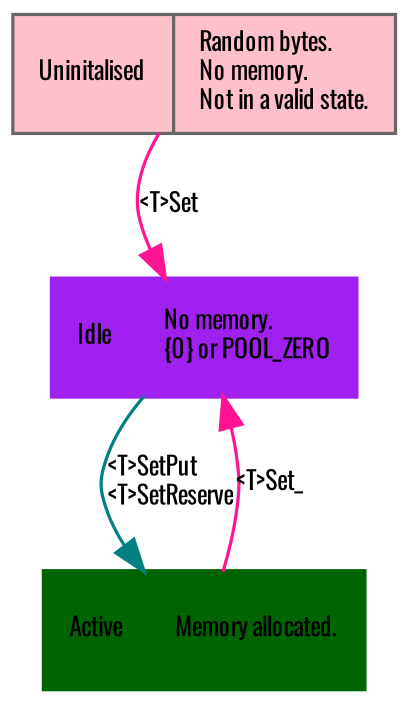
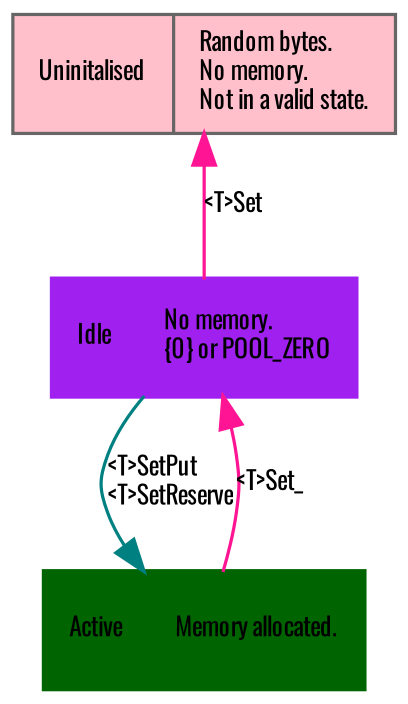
(138, 190) -> (204, 223)
